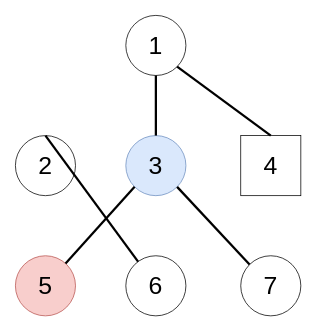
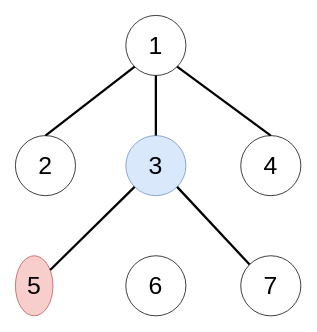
(270, 165) -> (270, 165)
(92, 198) -> (90, 101)
(45, 285) -> (34, 285)
